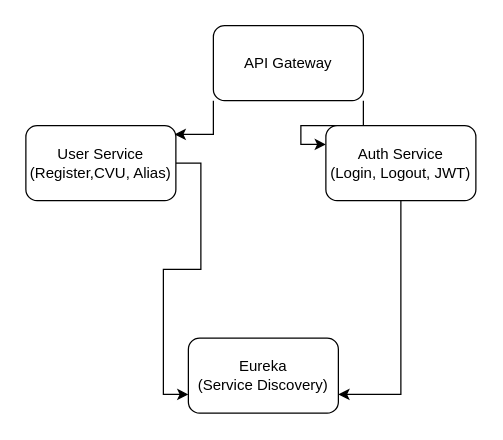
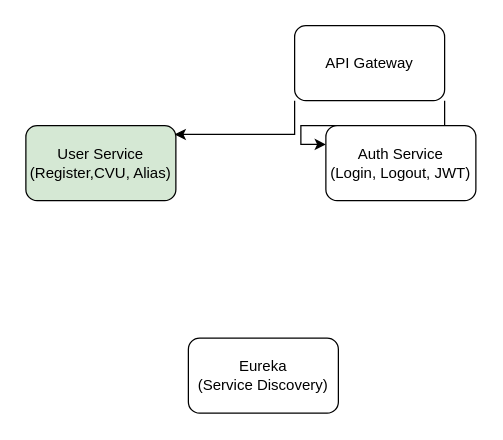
(288, 63) -> (369, 63)
(101, 163) -> (101, 163)
(176, 269) -> none
(401, 324) -> none
